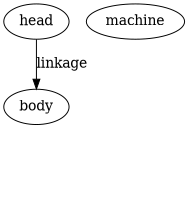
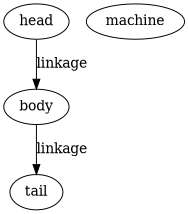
none -> (36, 192)
